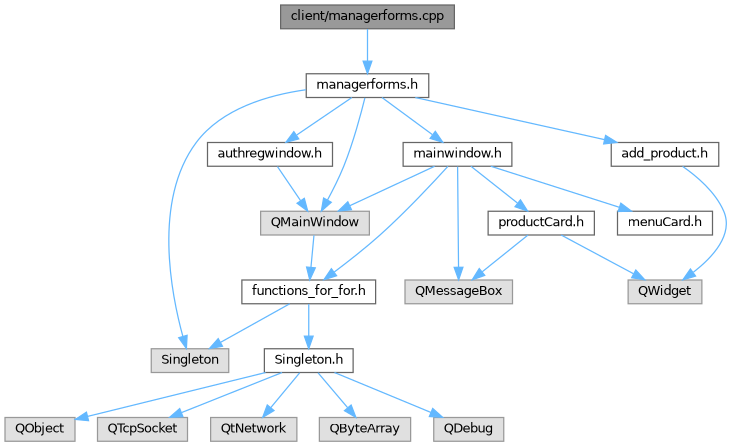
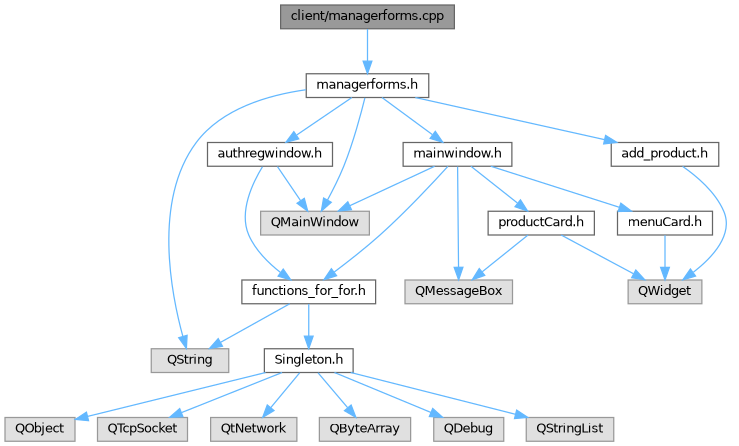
(312, 251) -> (246, 224)
none -> (665, 251)
(190, 361) -> (190, 361)
none -> (570, 429)
